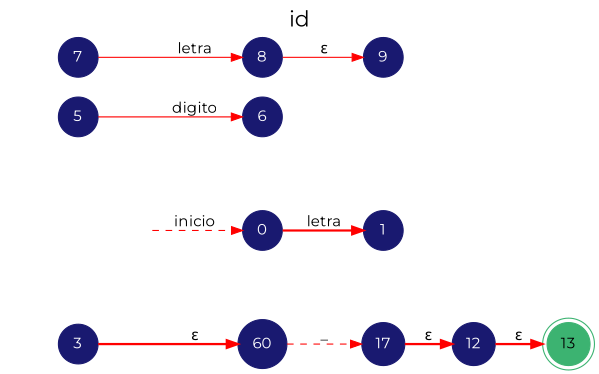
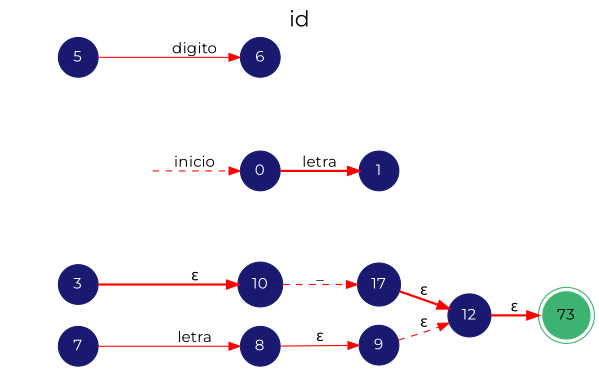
none -> (419, 334)
(262, 344) -> (260, 285)
(569, 344) -> (566, 315)
